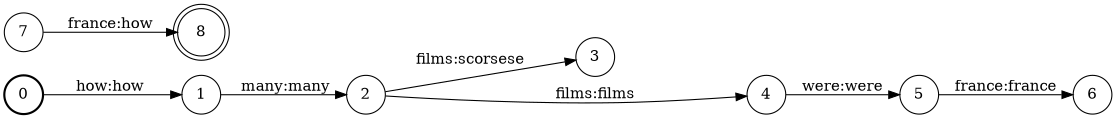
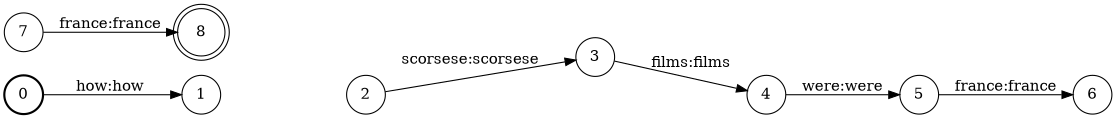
(110, 24) -> (110, 24)
(470, 60) -> (470, 60)
(278, 95) -> none
(561, 103) -> (675, 75)
